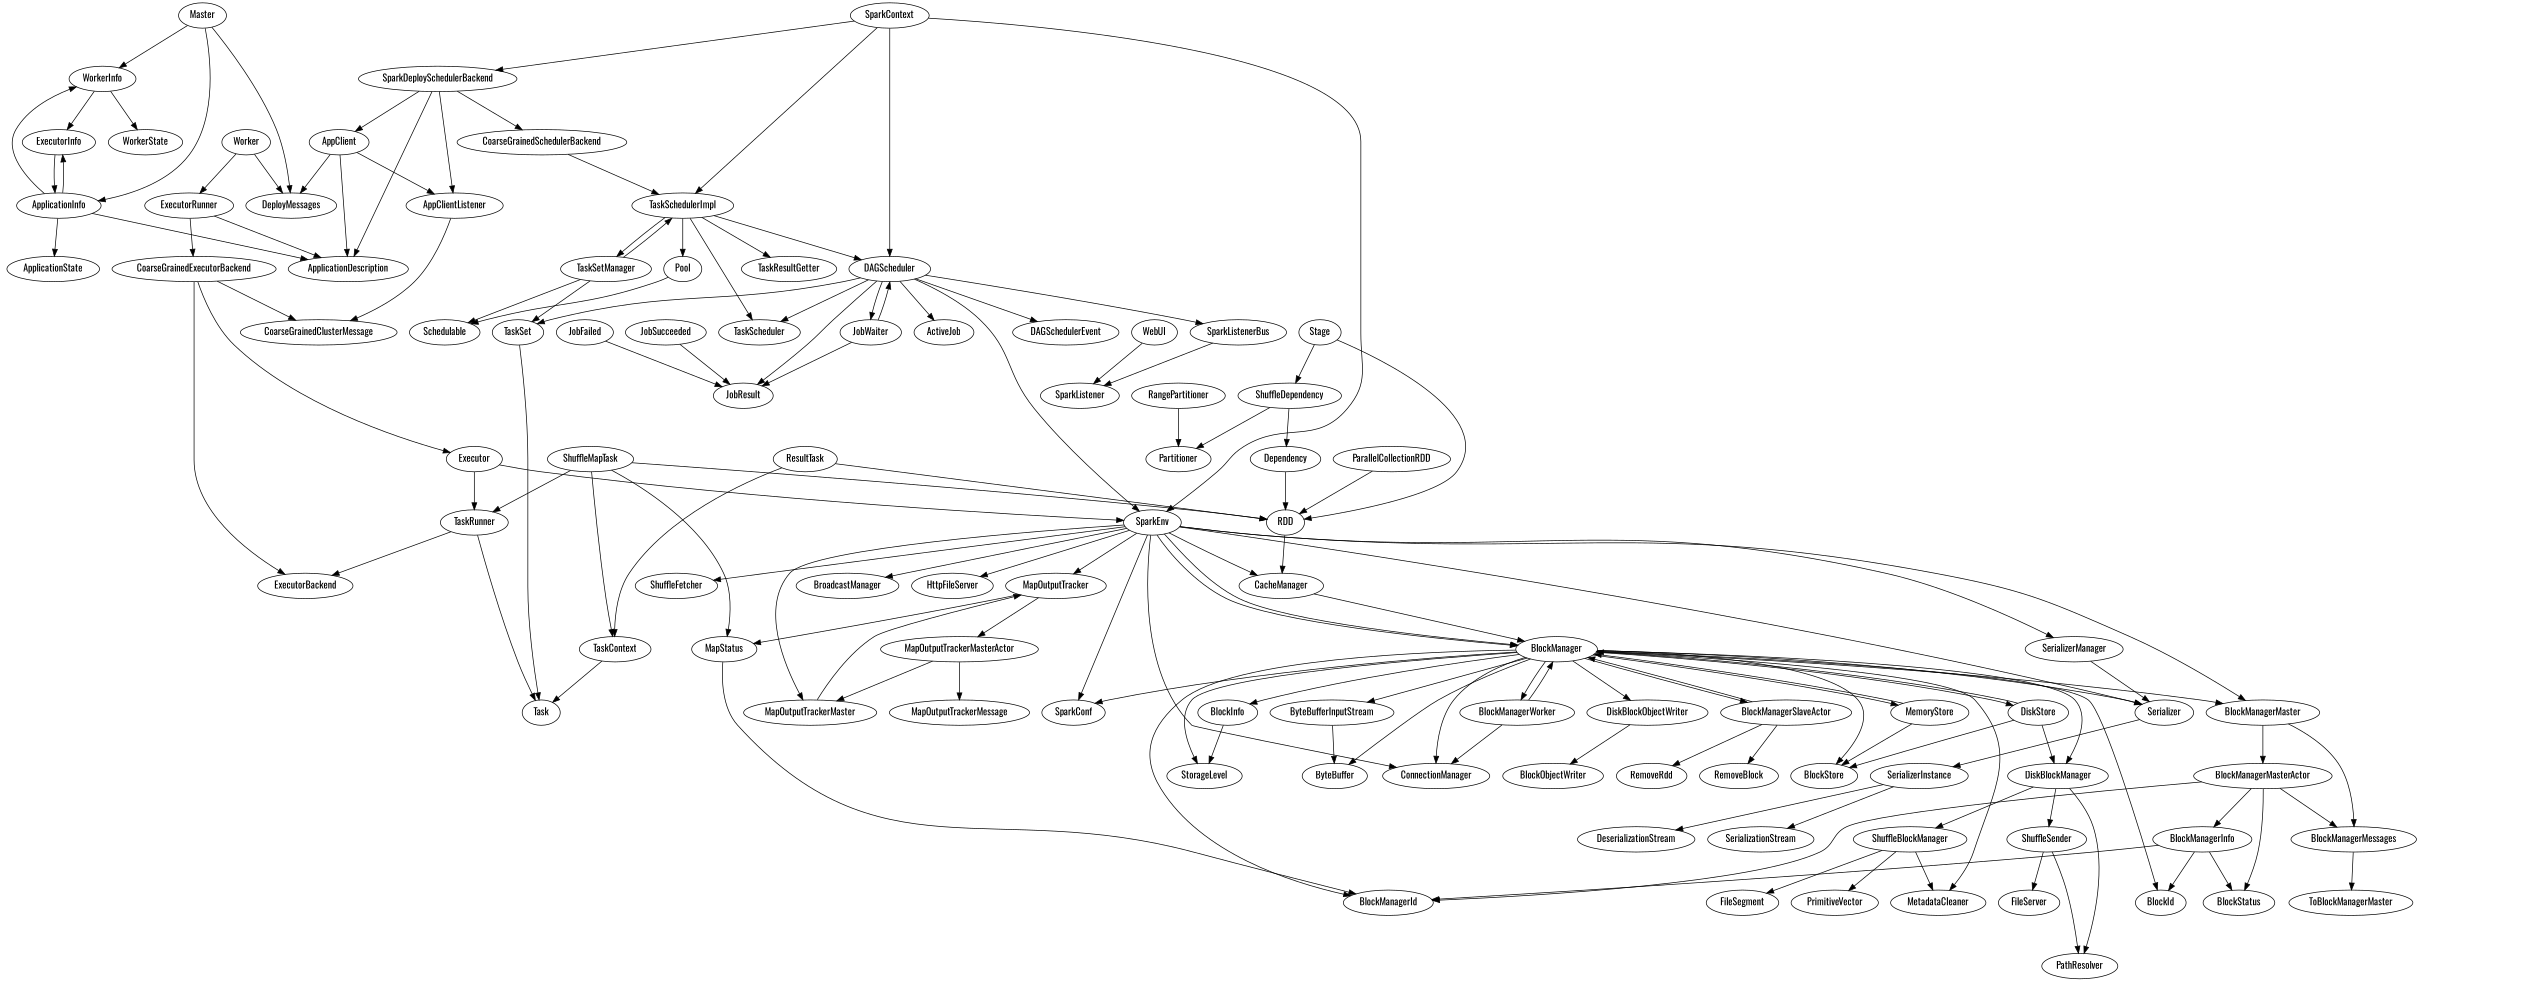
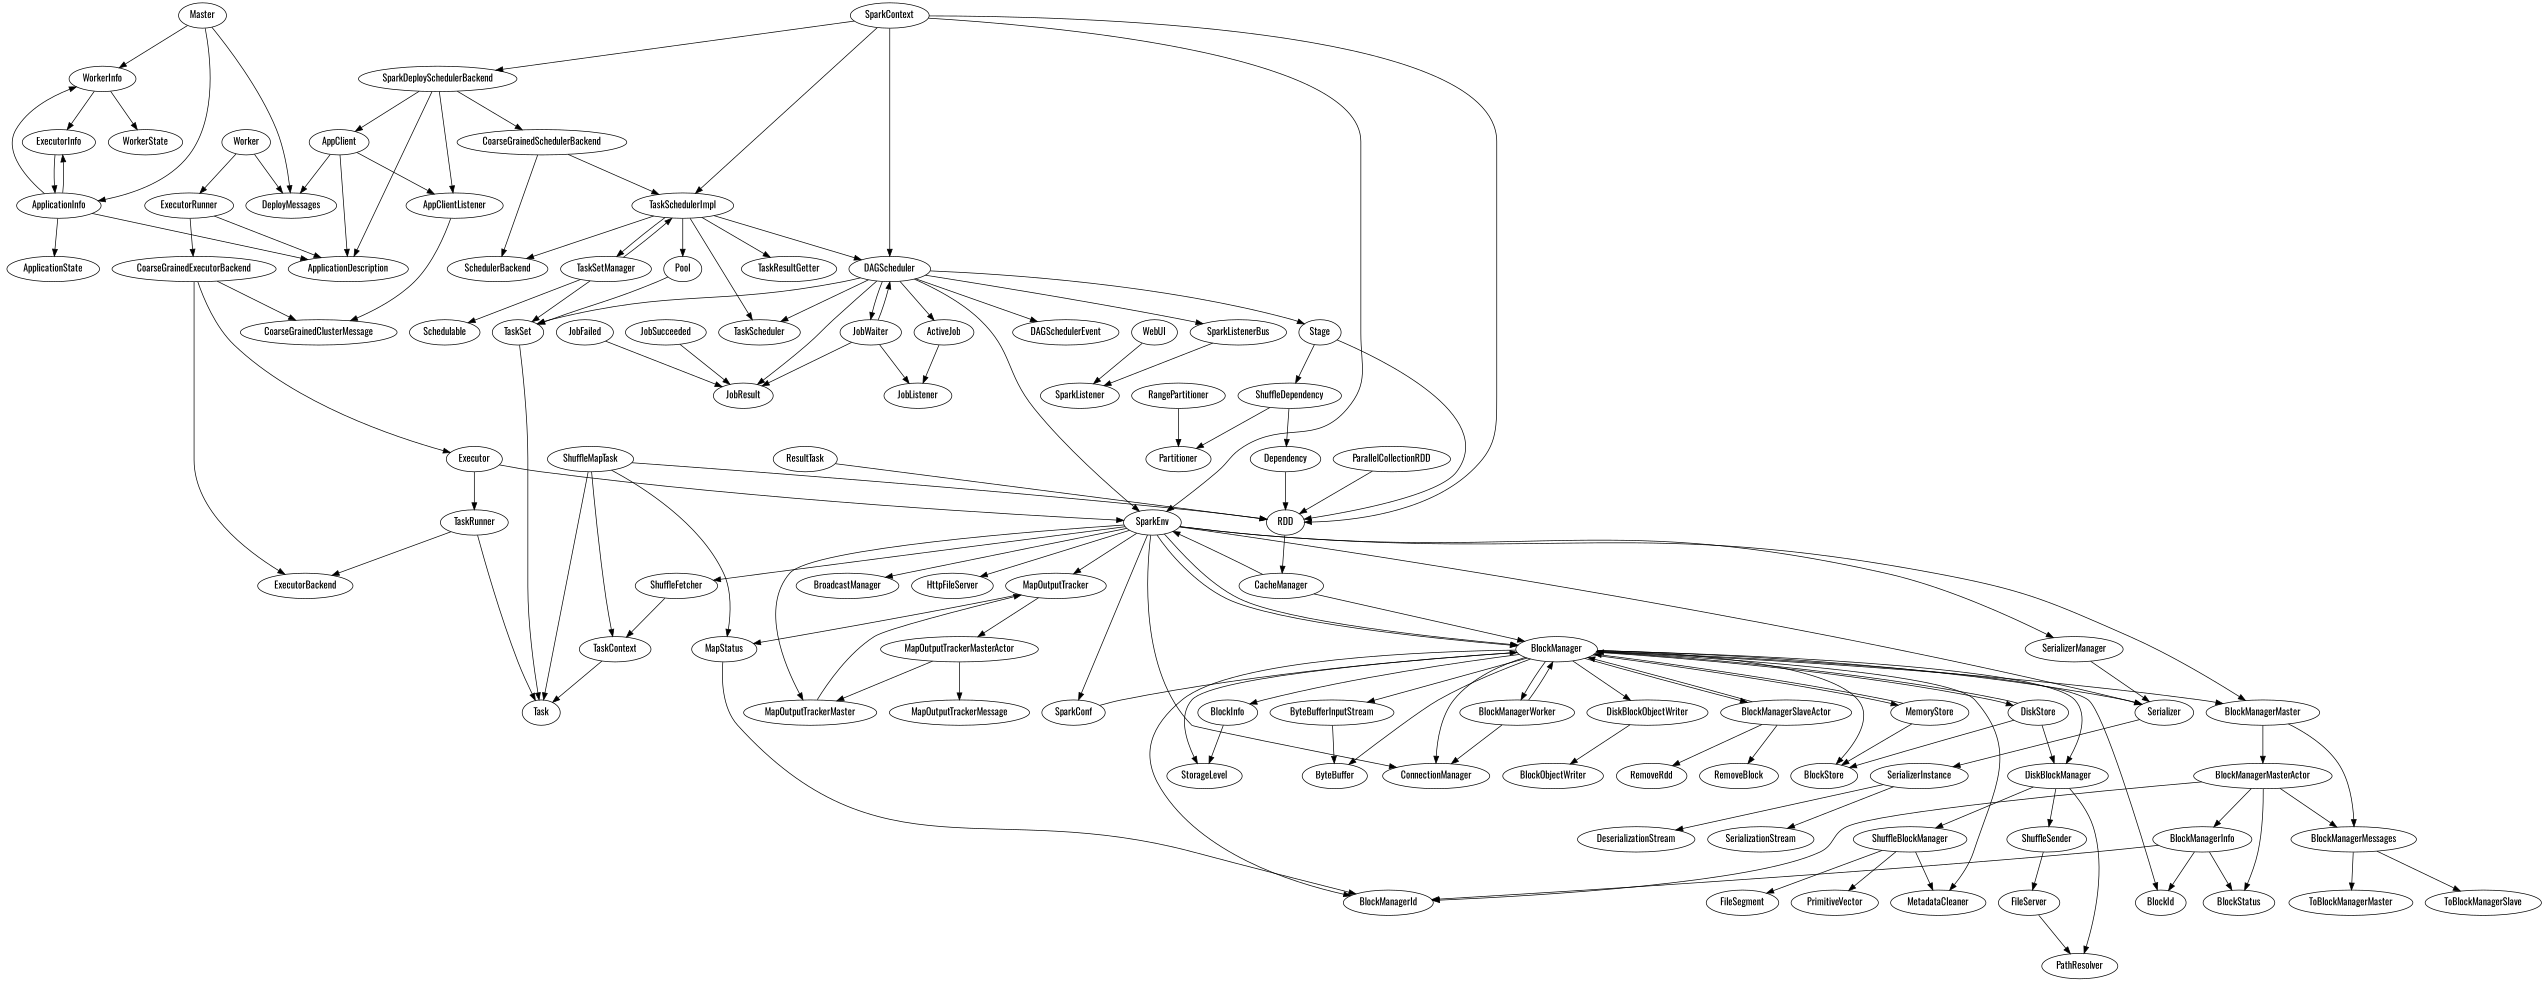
none -> (1473, 100)
none -> (498, 269)
none -> (1115, 286)
(574, 303) -> (607, 301)
none -> (918, 396)
(535, 490) -> (567, 582)
(674, 527) -> (648, 615)
(1210, 553) -> (1221, 554)
(1309, 670) -> (1304, 672)
(2069, 898) -> (2052, 932)
none -> (2483, 903)
